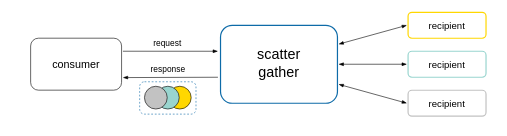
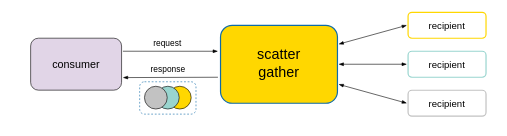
(76, 64) -> (76, 64)
(279, 64) -> (279, 64)
